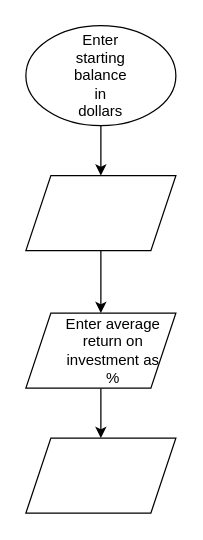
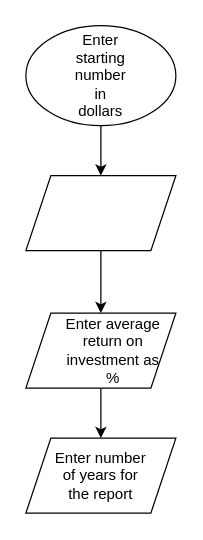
(101, 76) -> (101, 76)
none -> (101, 476)
